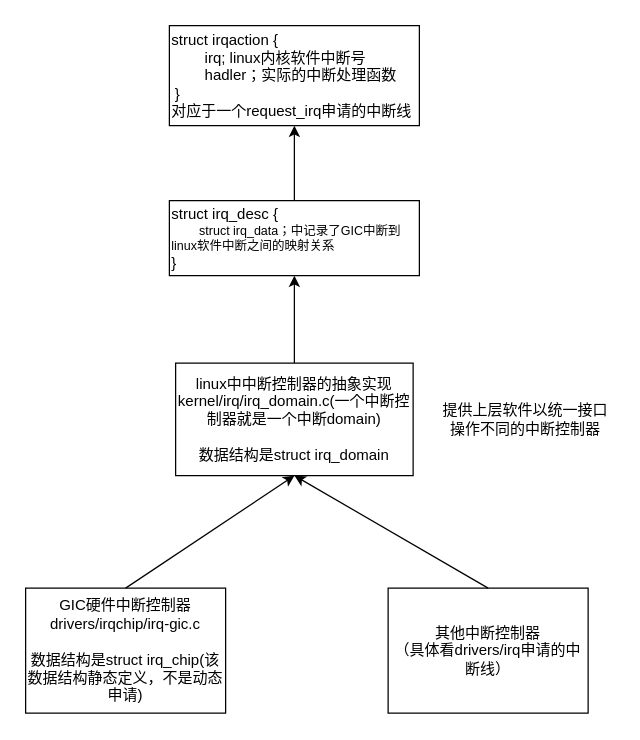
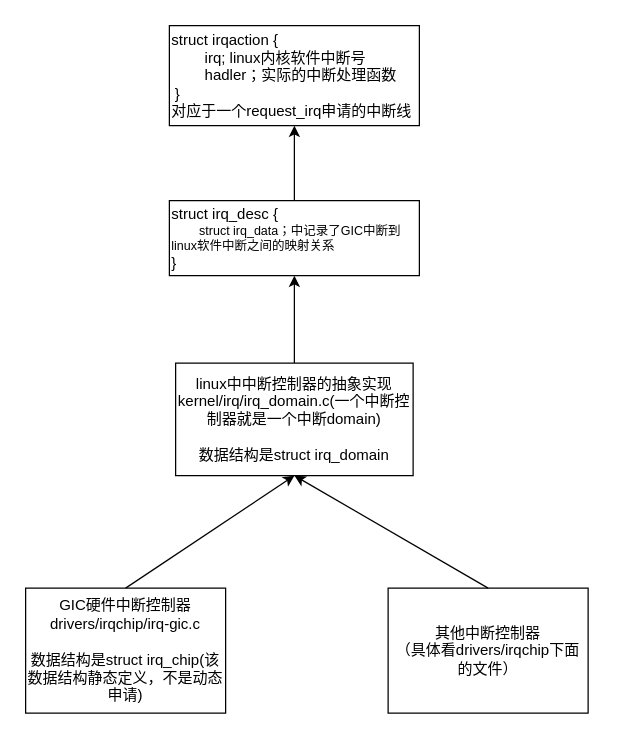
(526, 419) -> none
(488, 651) -> (488, 651)
